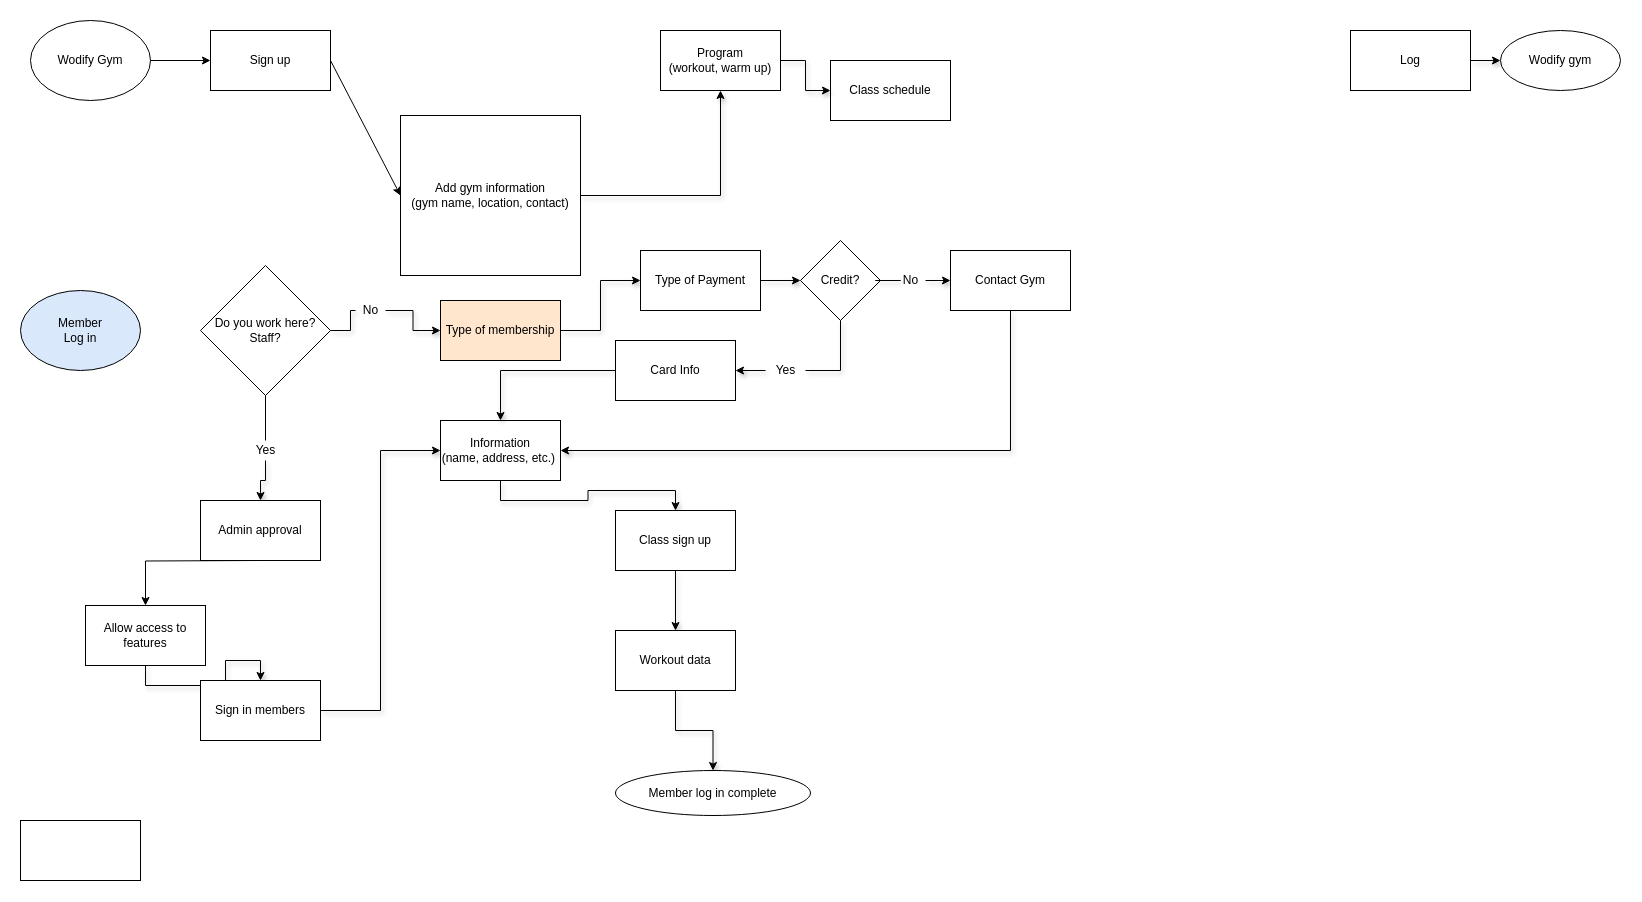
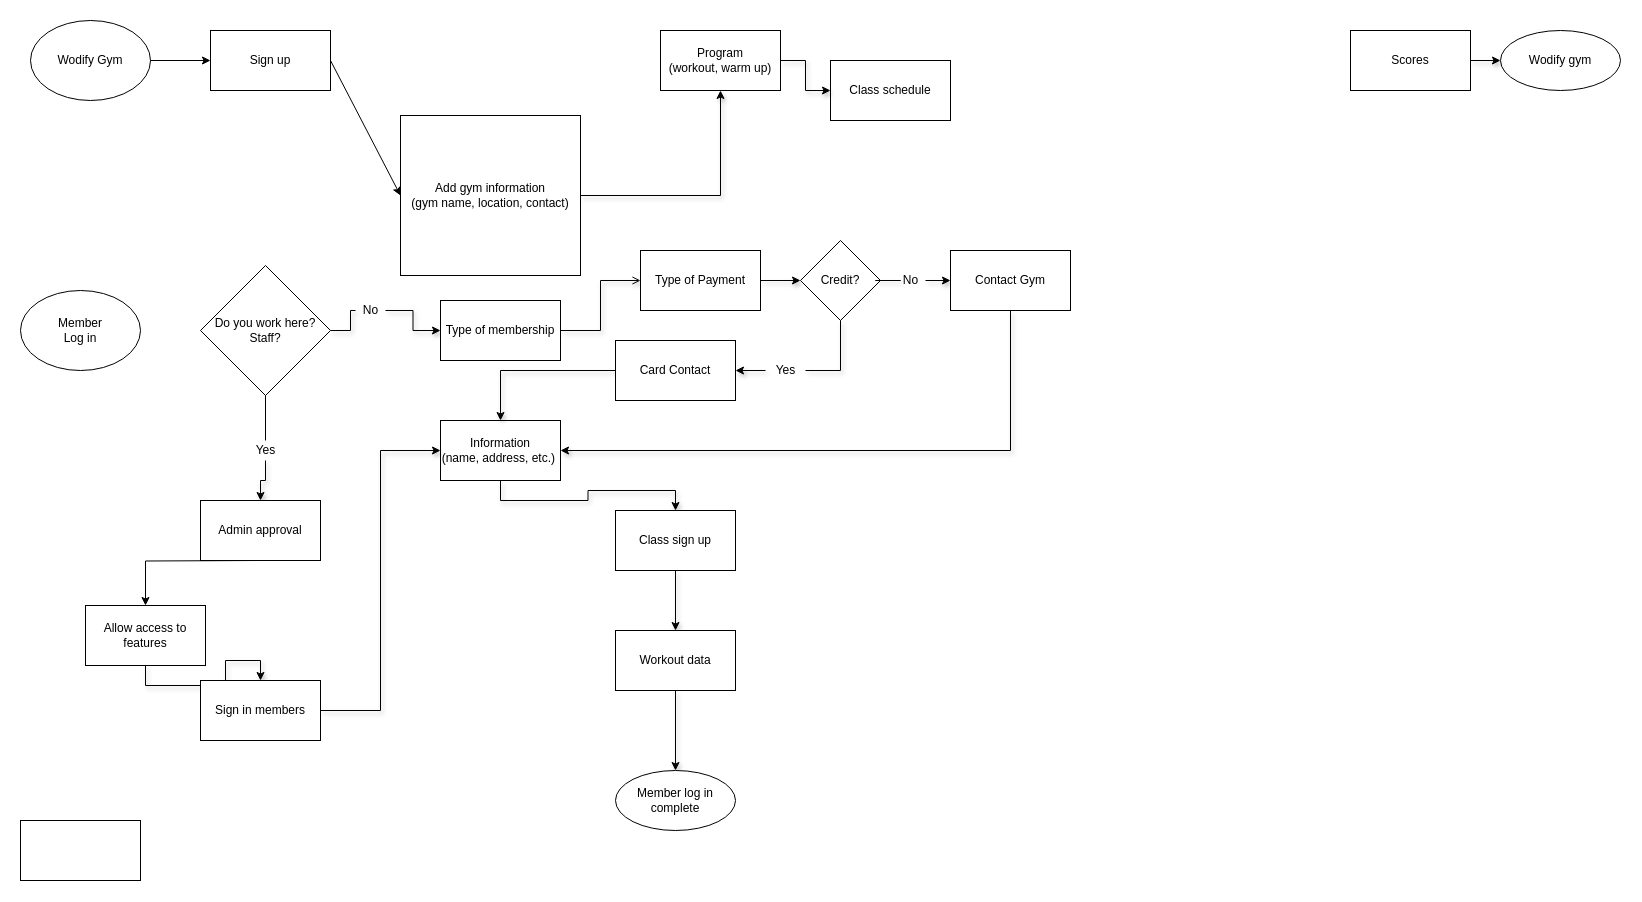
(1411, 61) -> (1411, 61)
(632, 281) -> (634, 281)
(81, 331) -> (81, 331)
(501, 331) -> (501, 331)
(676, 371) -> (676, 371)
(713, 793) -> (676, 801)
